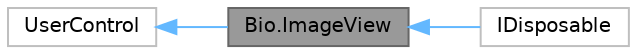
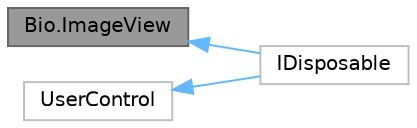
(202, 27) -> (226, 82)
